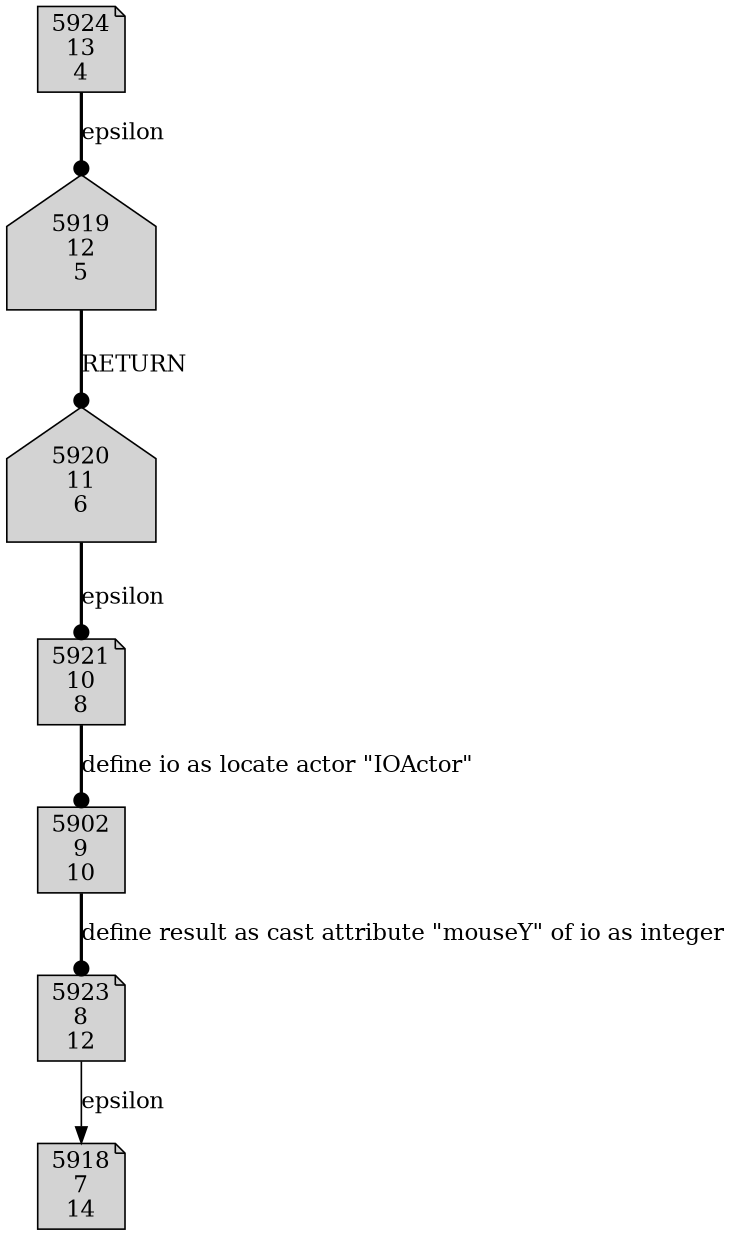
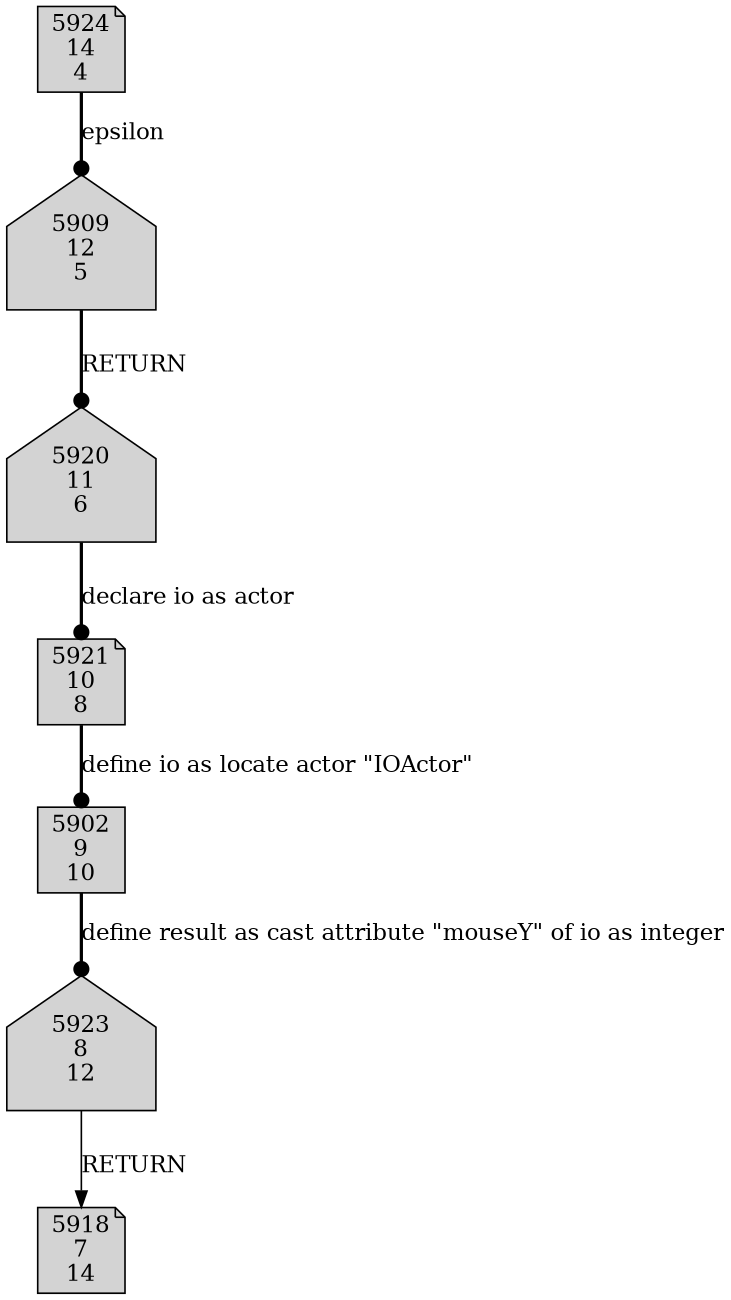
(81, 49) -> (81, 49)
(81, 249) -> (81, 249)
(123, 598) -> (188, 598)
(81, 1018) -> (81, 1050)
(123, 1102) -> (134, 1166)
